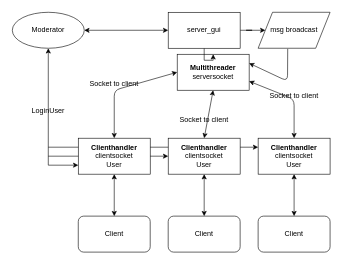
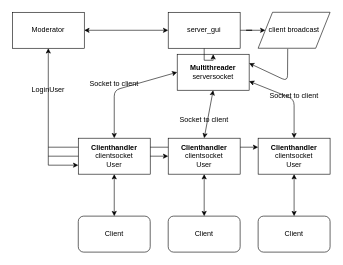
(48, 30) -> (48, 30)
(294, 30) -> (294, 30)
(48, 111) -> (48, 90)
